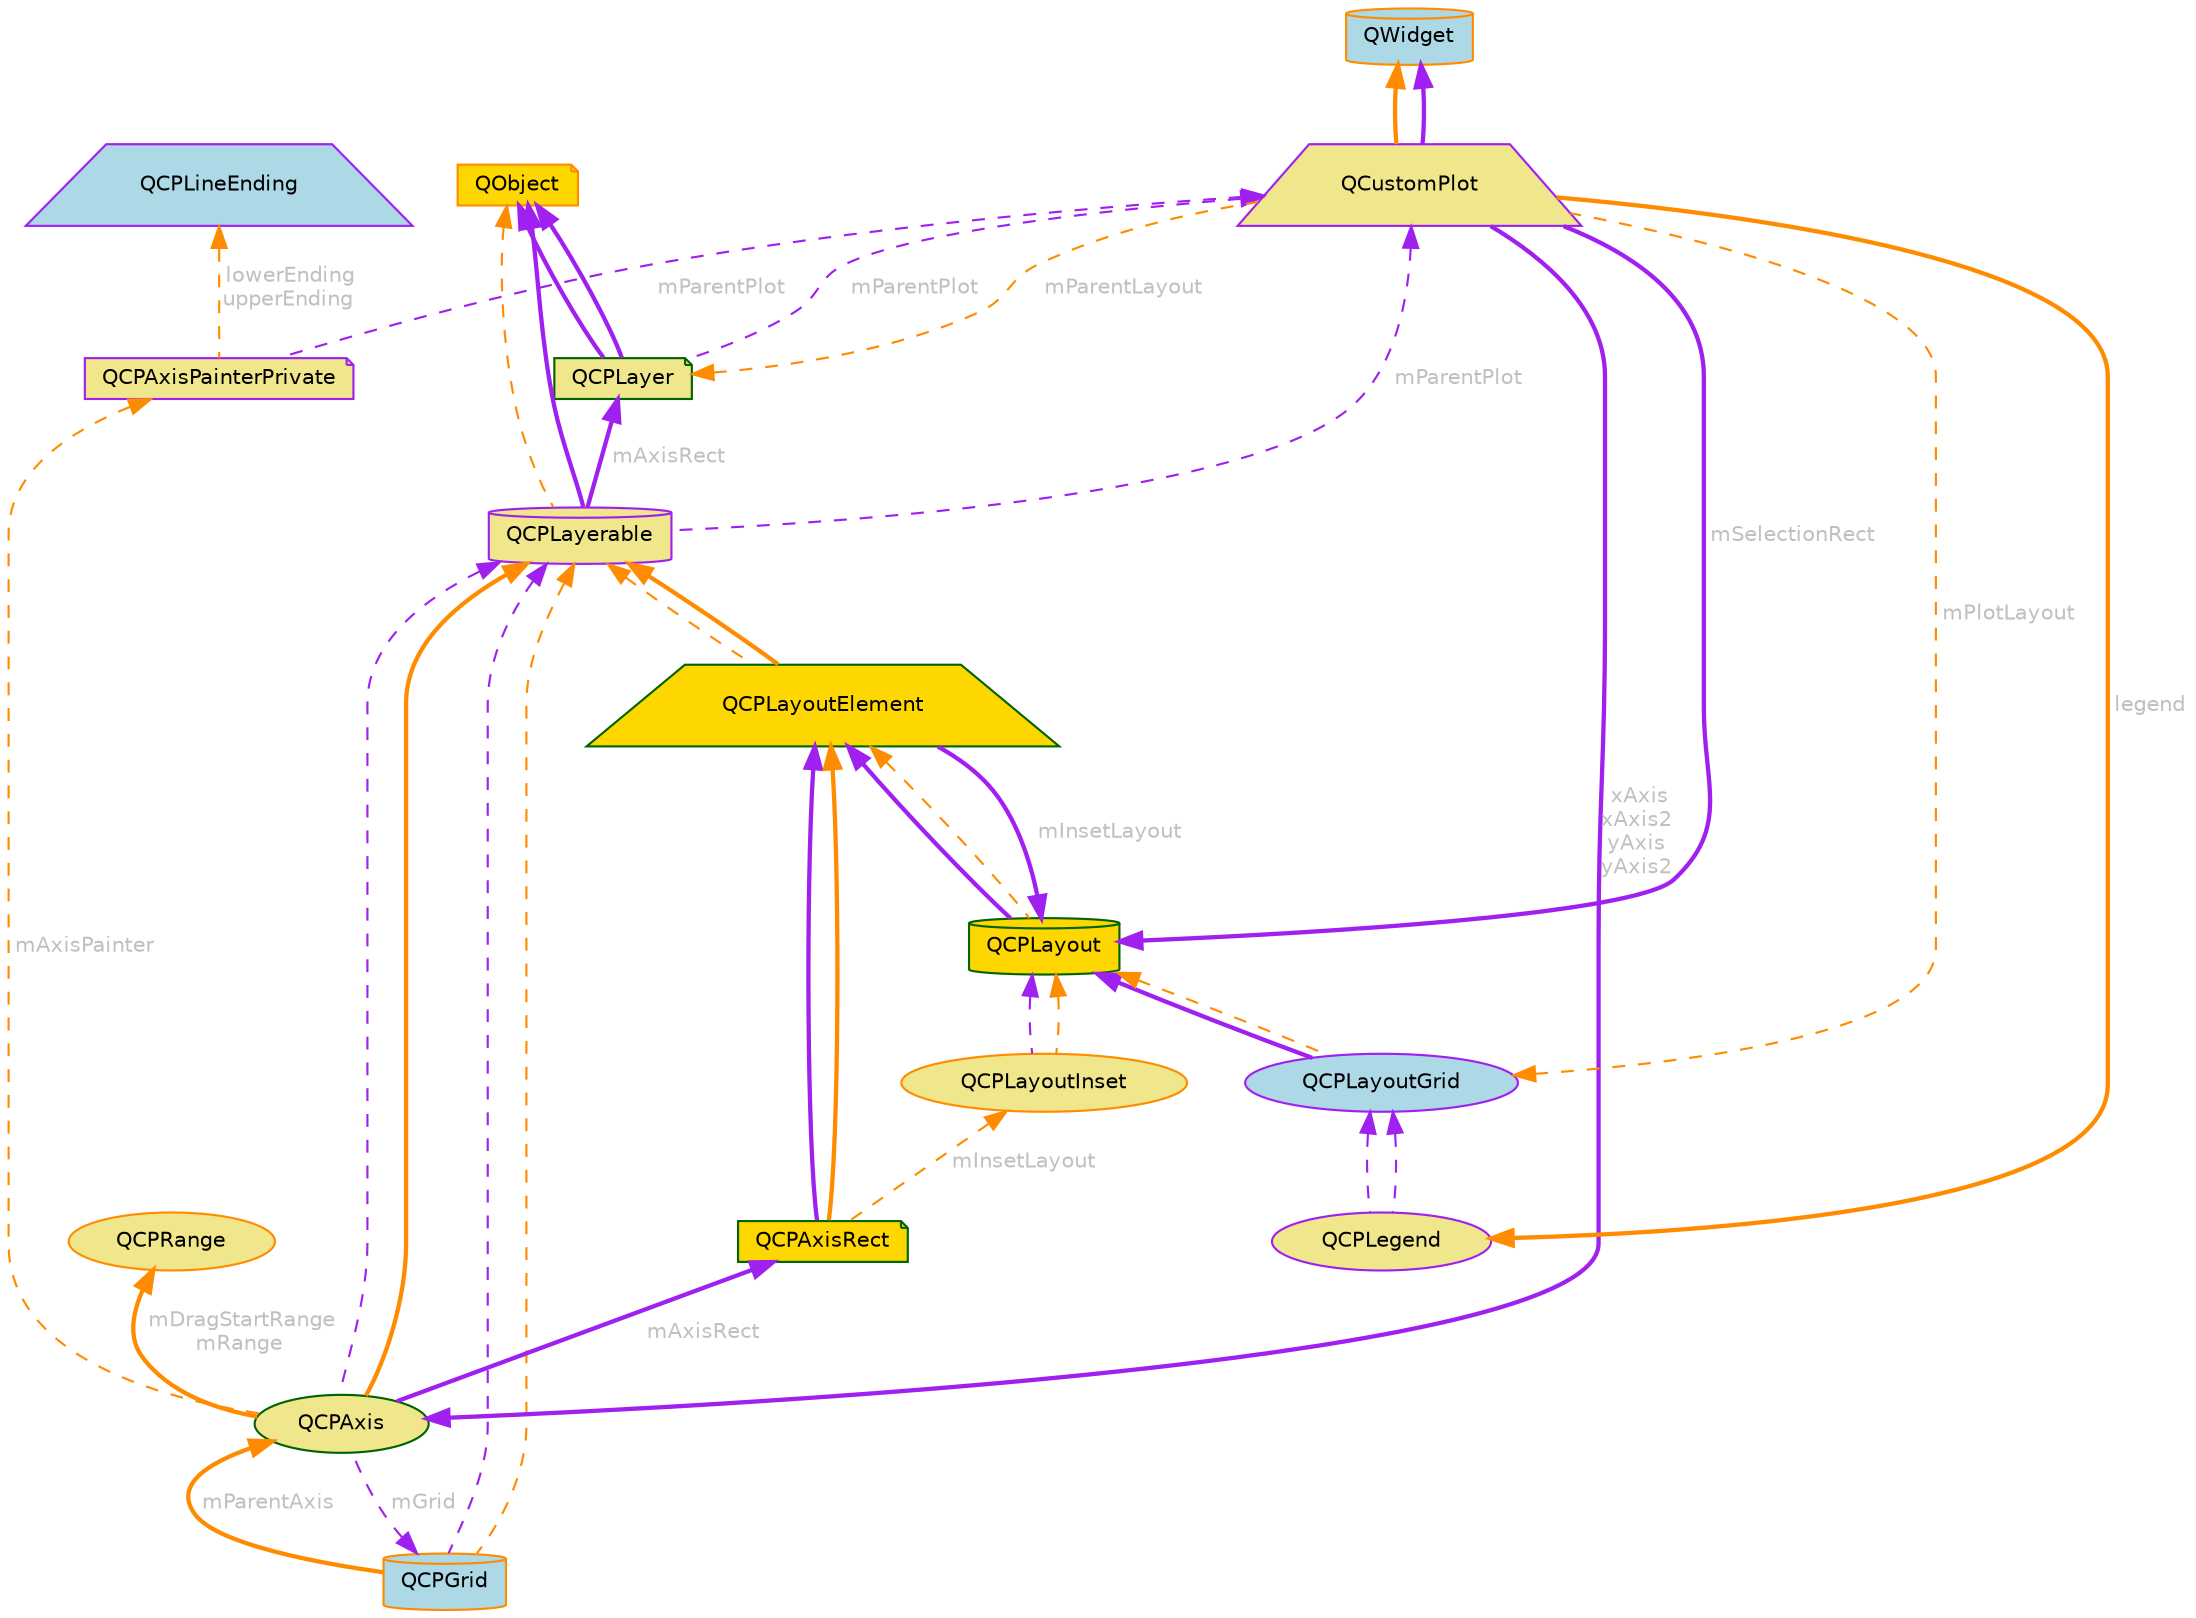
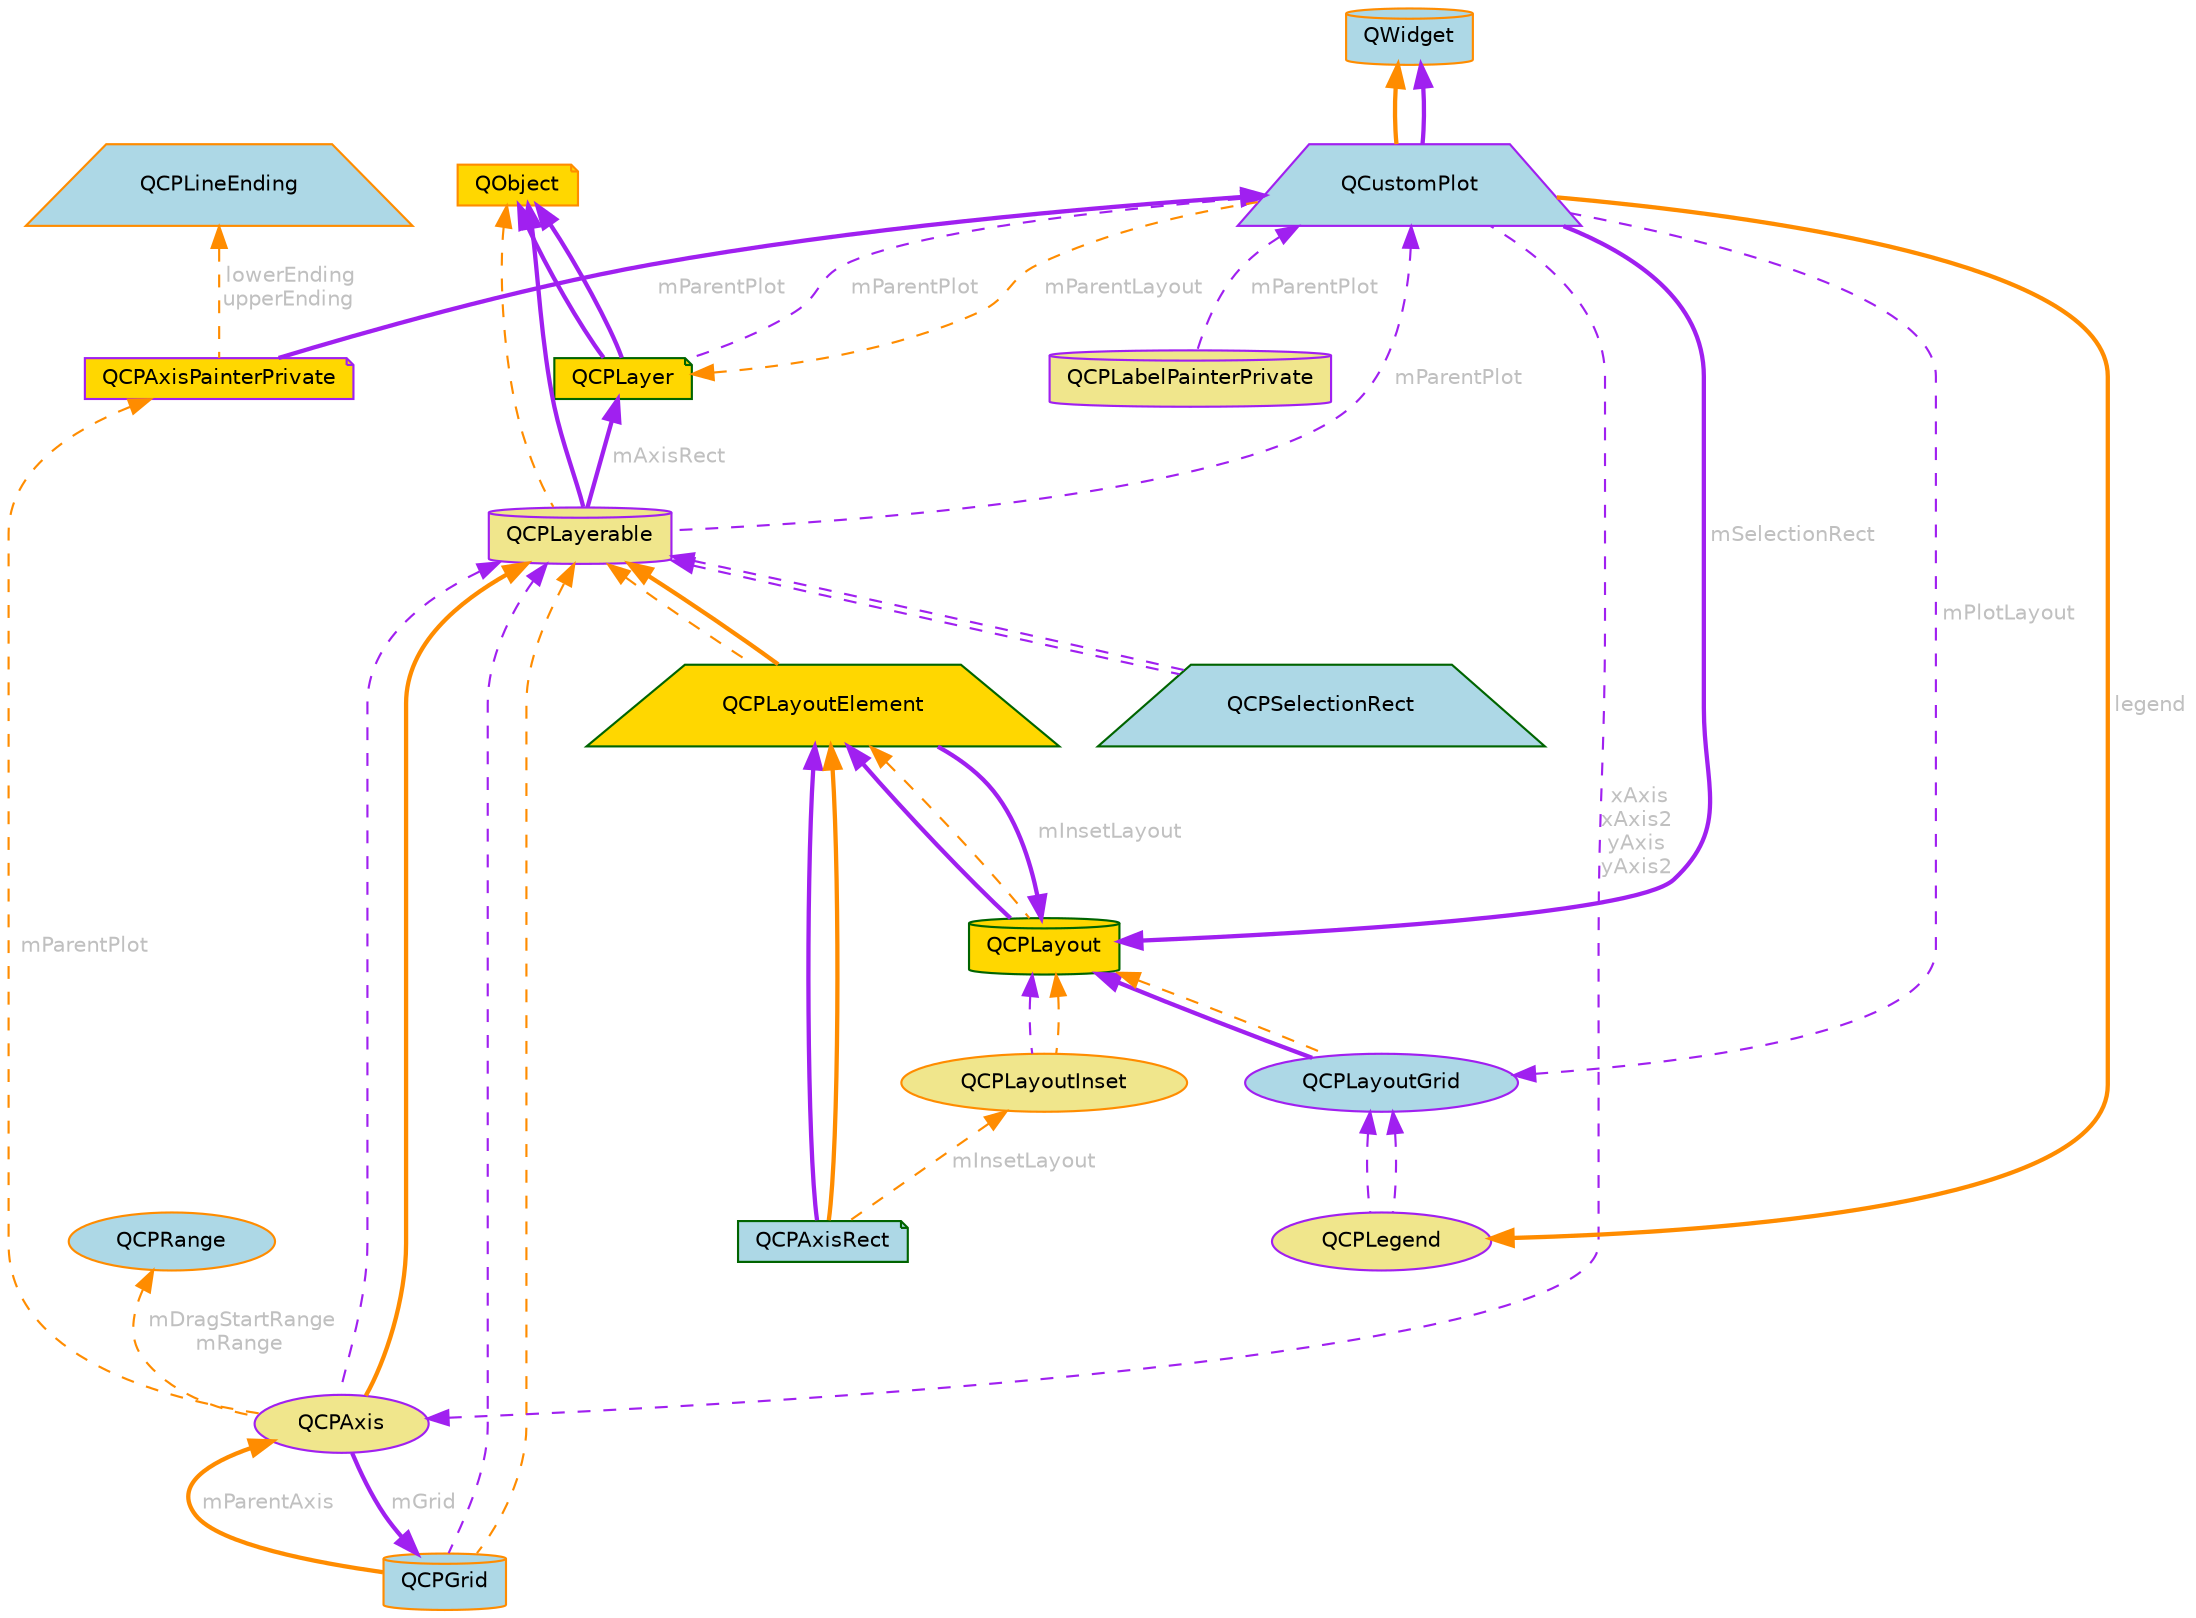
(219, 185) -> (219, 185)
(1409, 185) -> (1409, 185)
(755, 248) -> (755, 248)
(219, 379) -> (219, 379)
(623, 379) -> (623, 379)
none -> (1190, 379)
(1936, 674) -> (1936, 674)
none -> (1321, 706)
(82, 946) -> (82, 946)
(172, 1241) -> (172, 1241)
(823, 1241) -> (823, 1241)
(1559, 1285) -> (1559, 1285)
(575, 1335) -> none
(160, 1376) -> (160, 1376)
(342, 1424) -> (342, 1424)
(374, 1497) -> (374, 1497)
